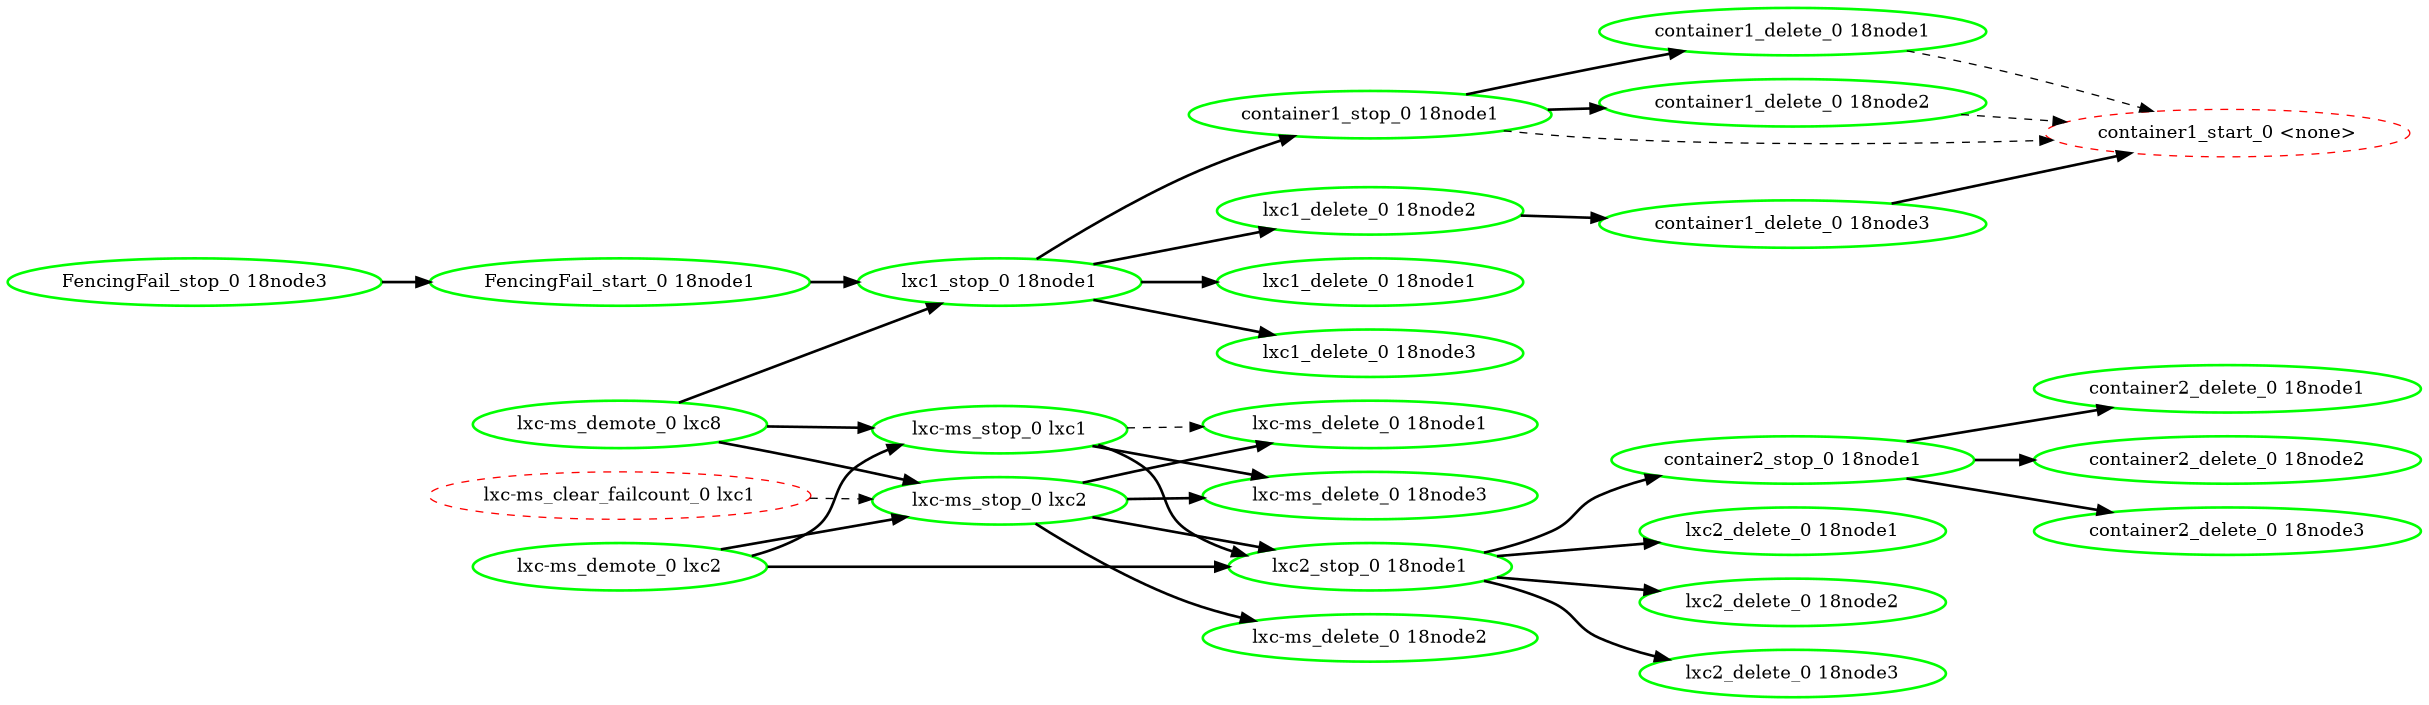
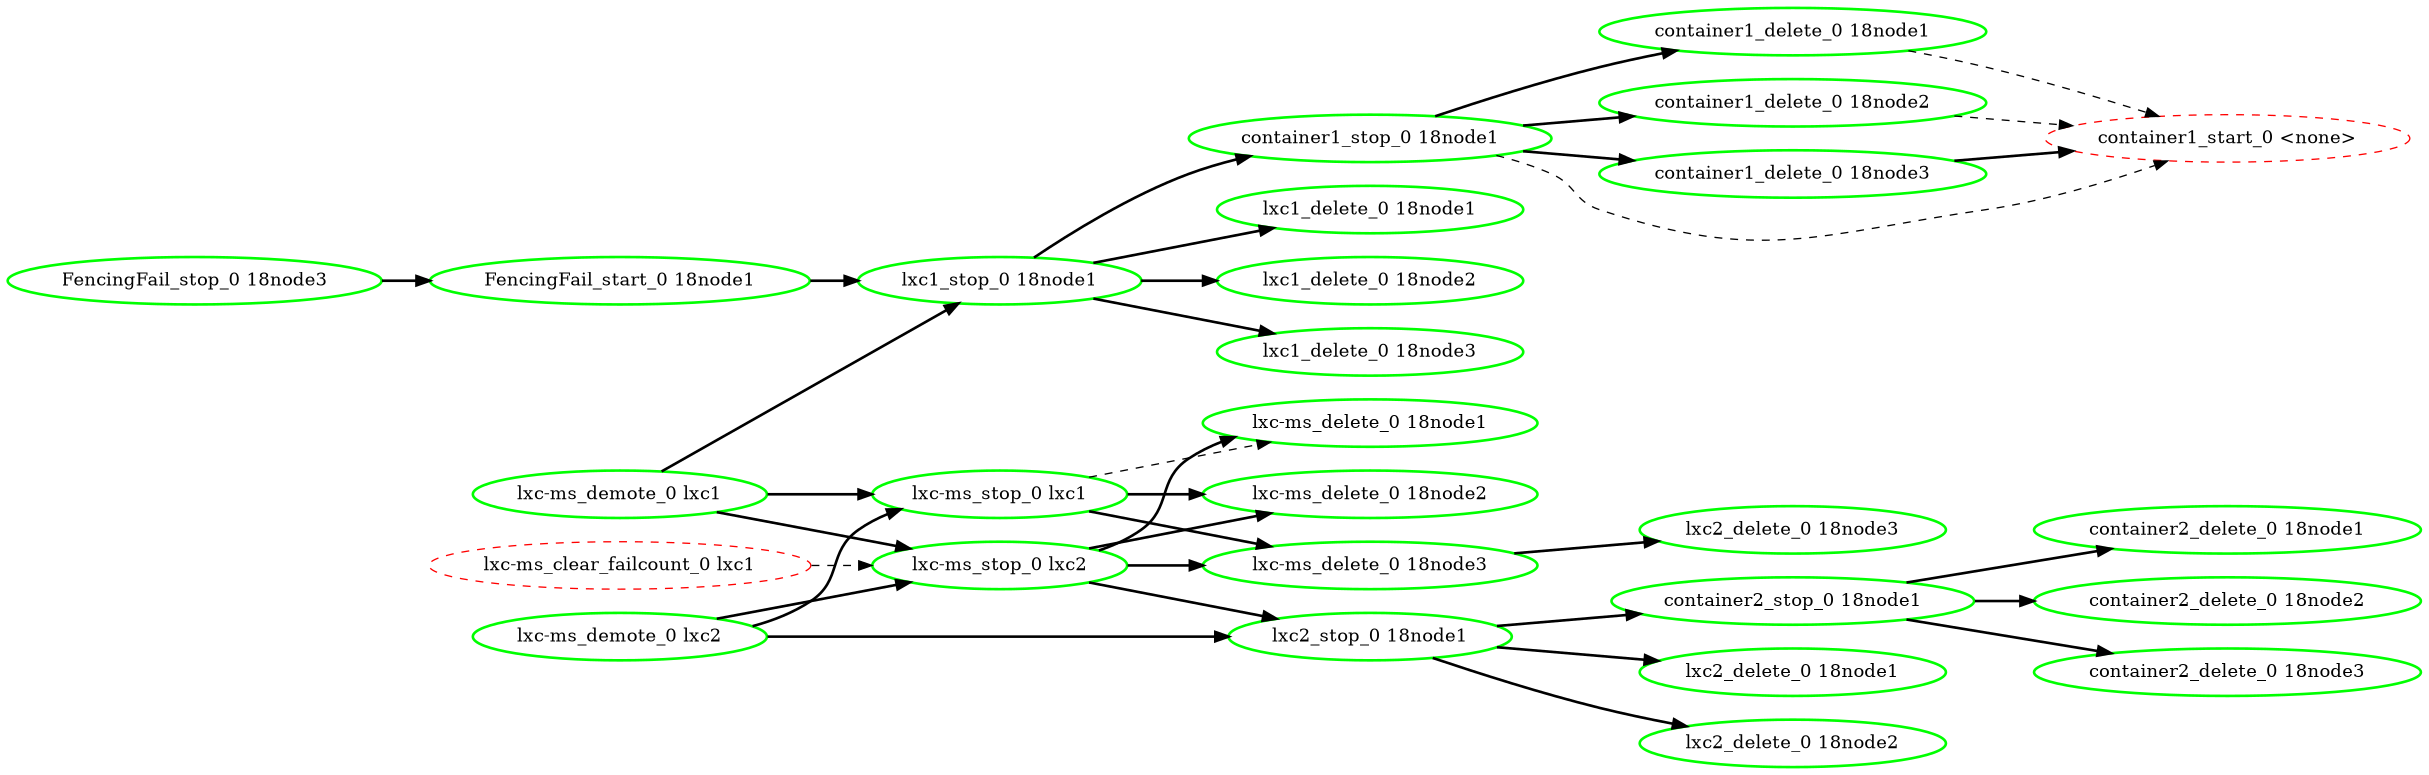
(1556, 217) -> (1572, 155)
(620, 424) -> (620, 494)
(1168, 507) -> (1155, 494)
(1571, 616) -> (1579, 548)
